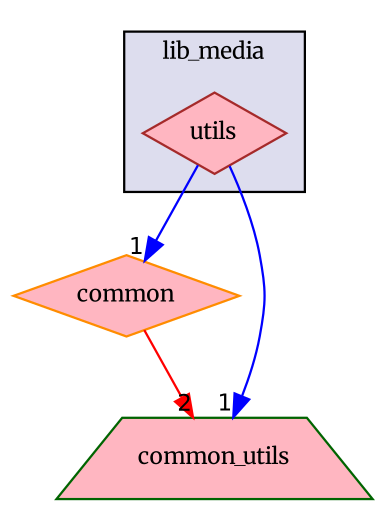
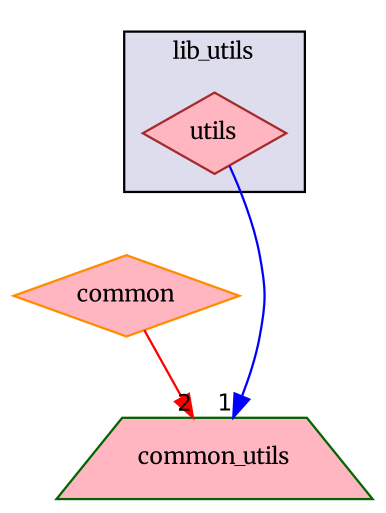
(215, 53) -> (215, 53)
(175, 207) -> none
